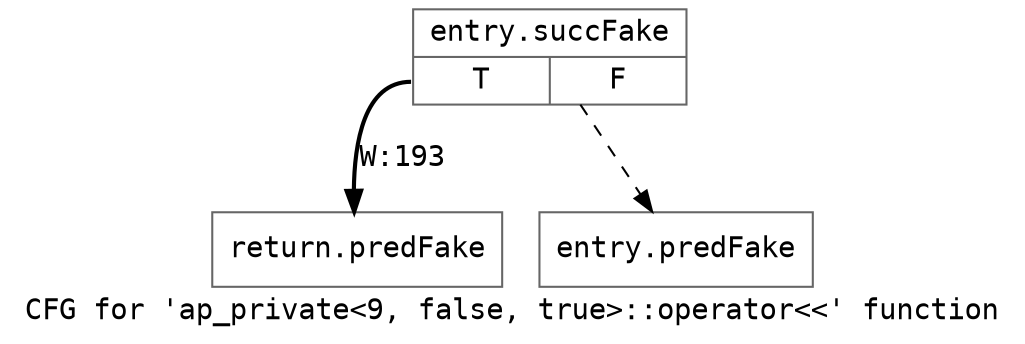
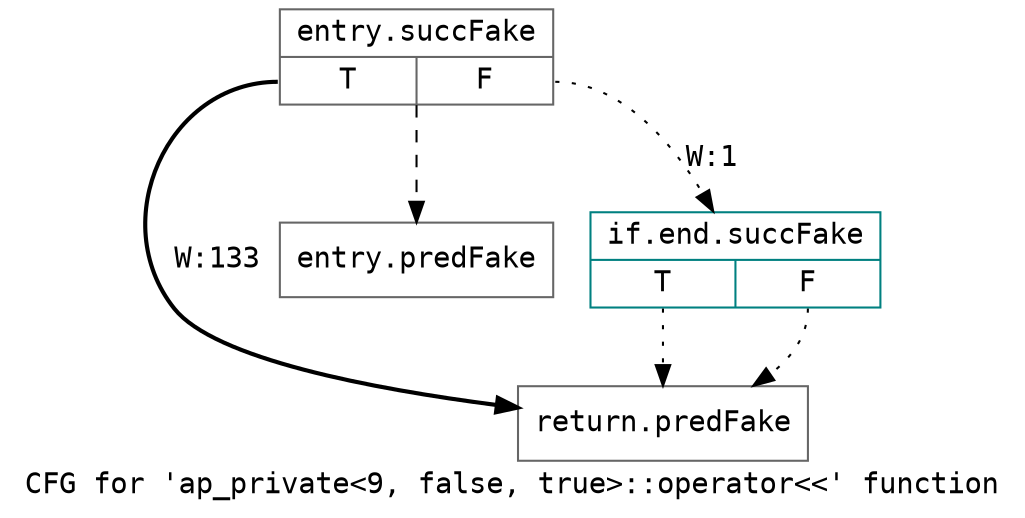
(403, 158) -> (218, 260)
none -> (735, 260)
